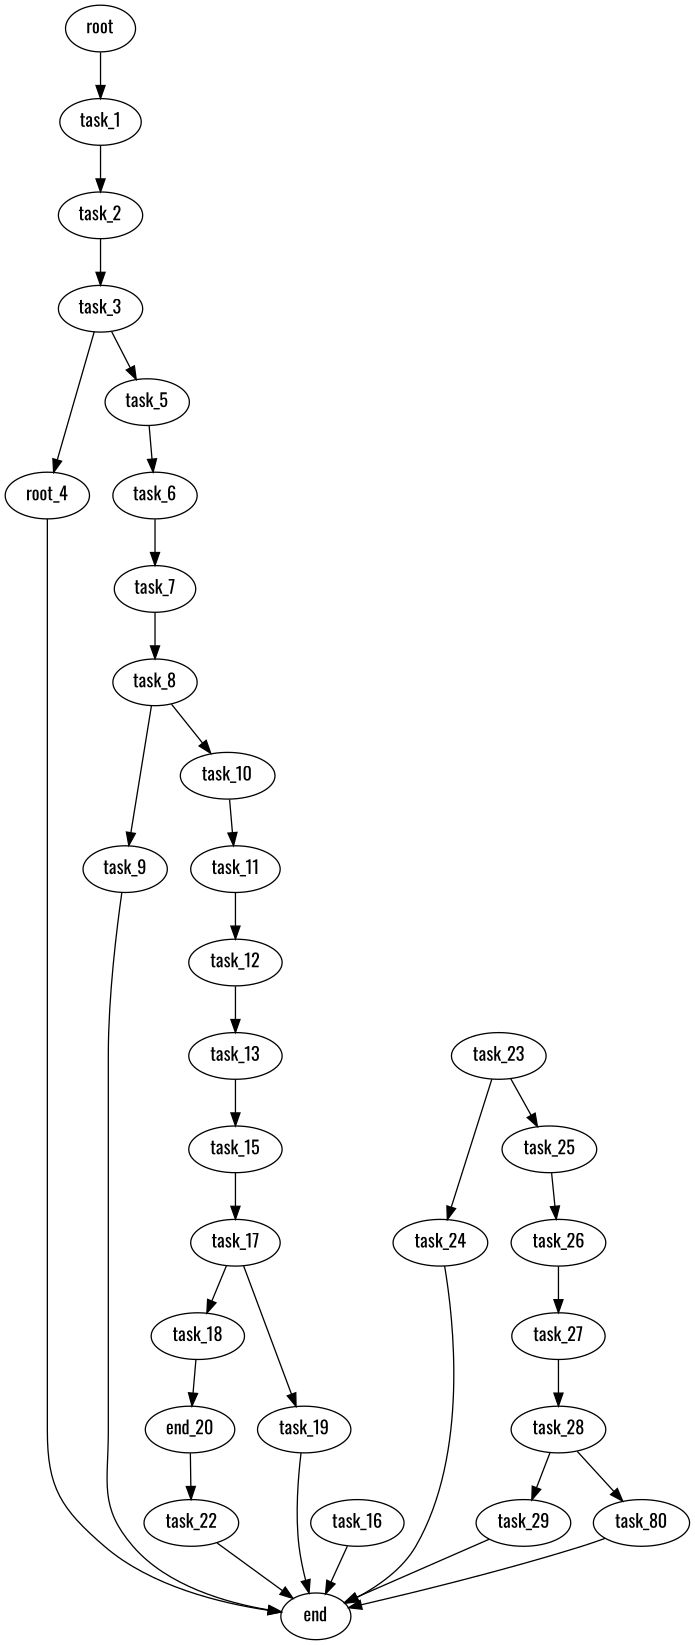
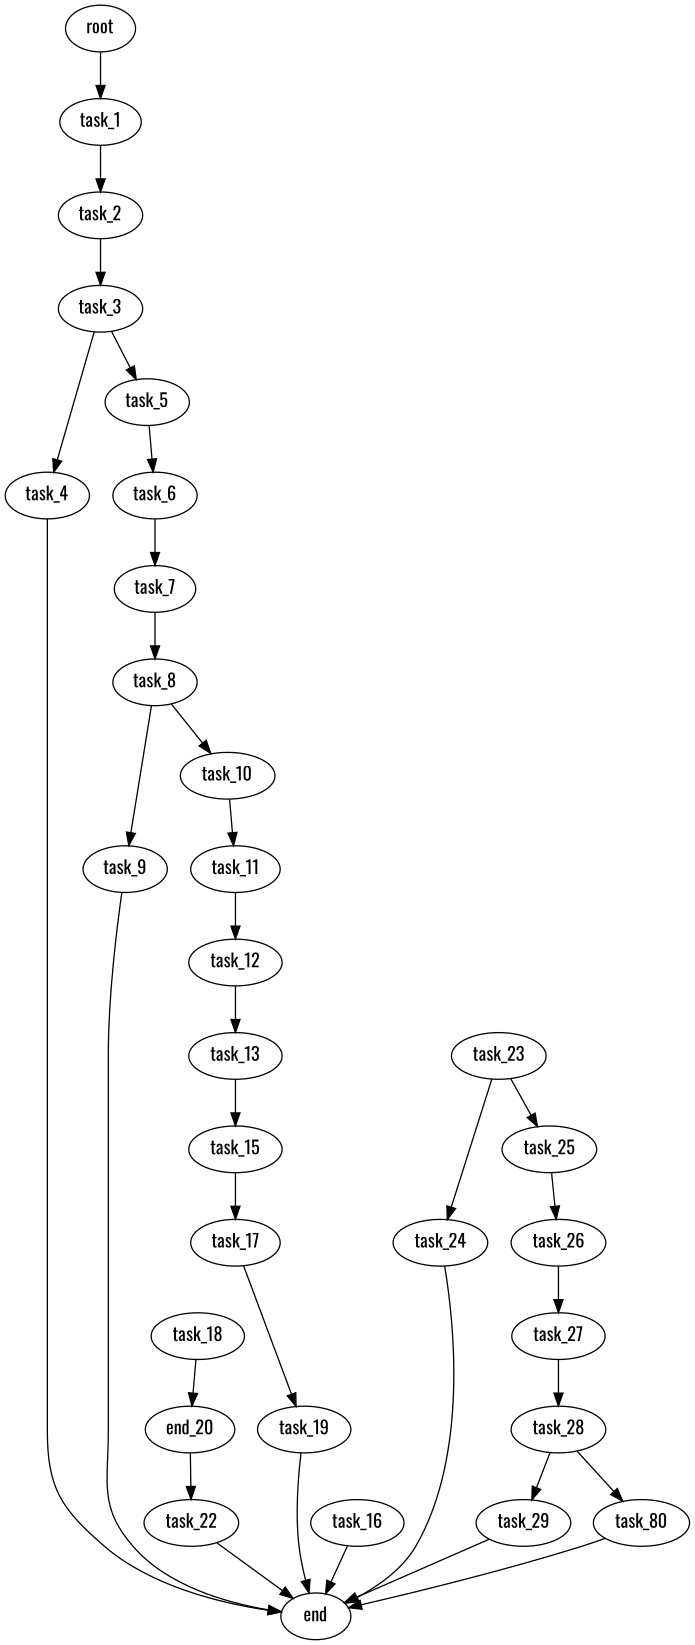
(47, 496) -> (47, 496)
(219, 1283) -> none
